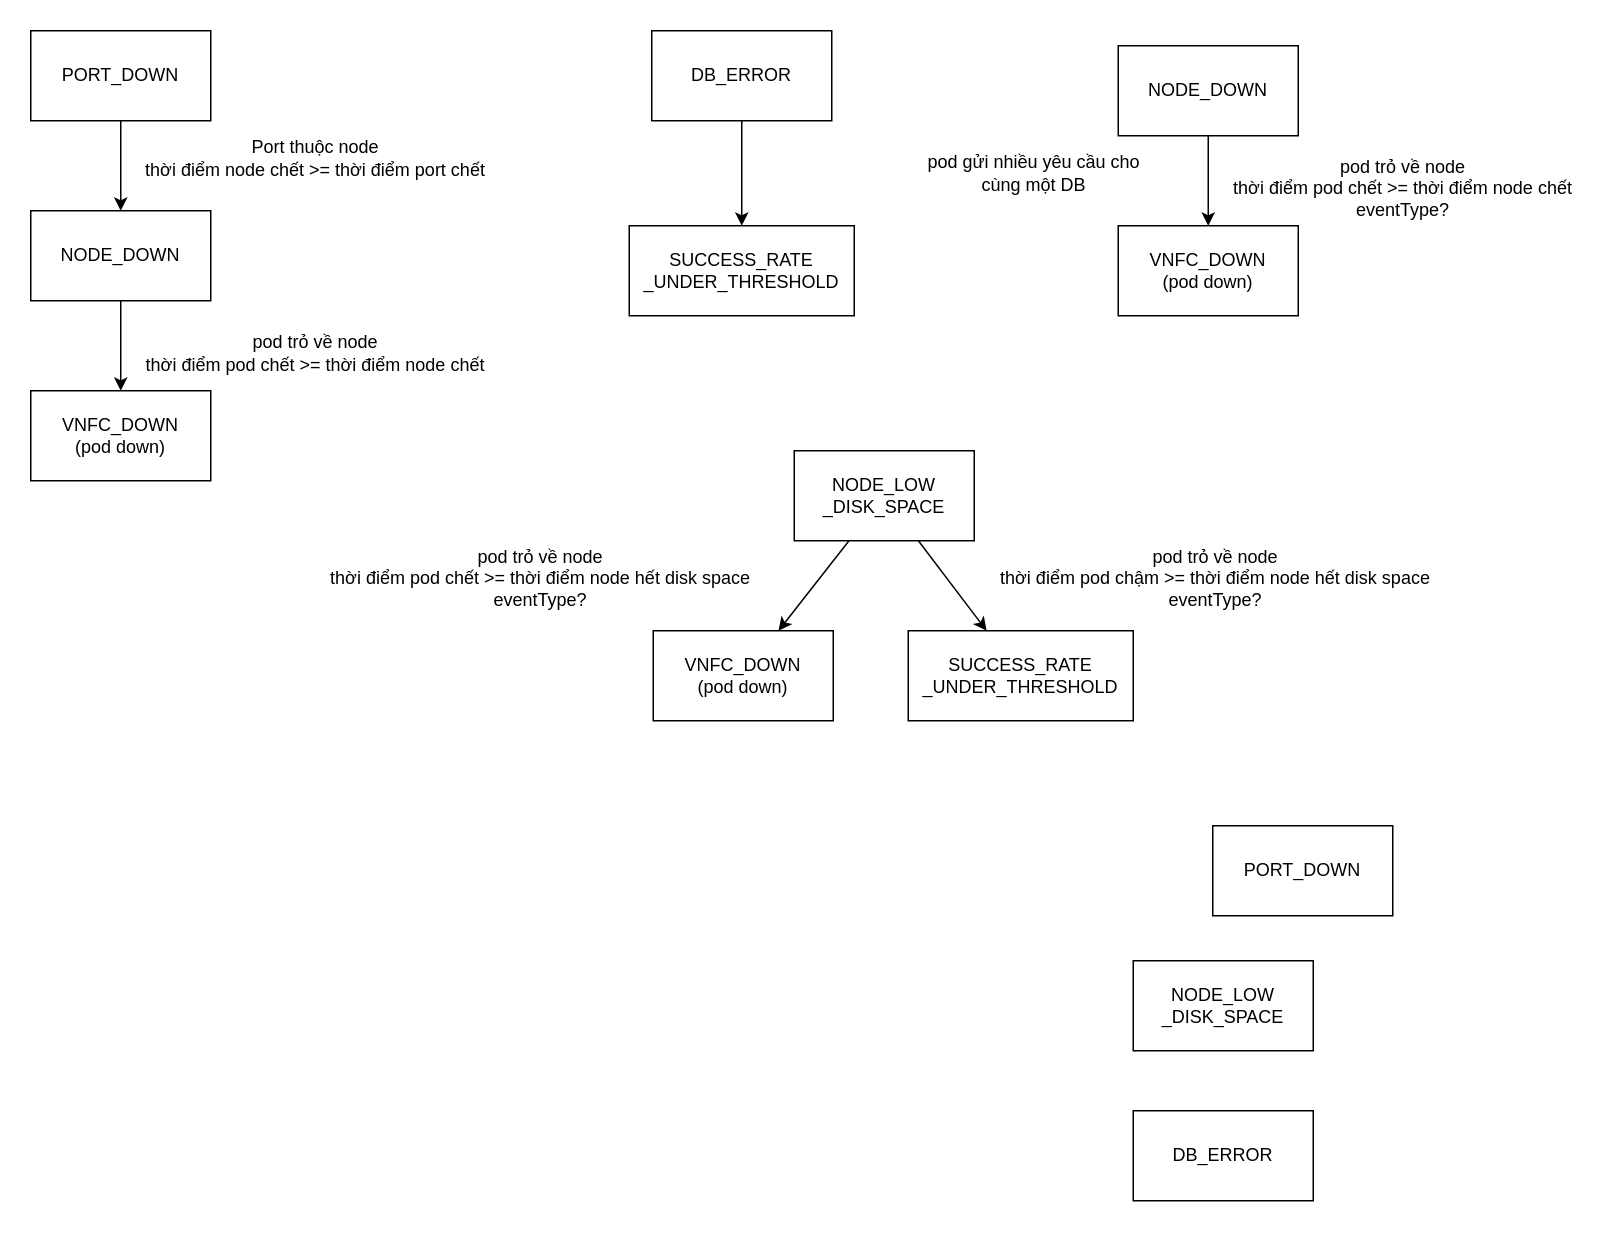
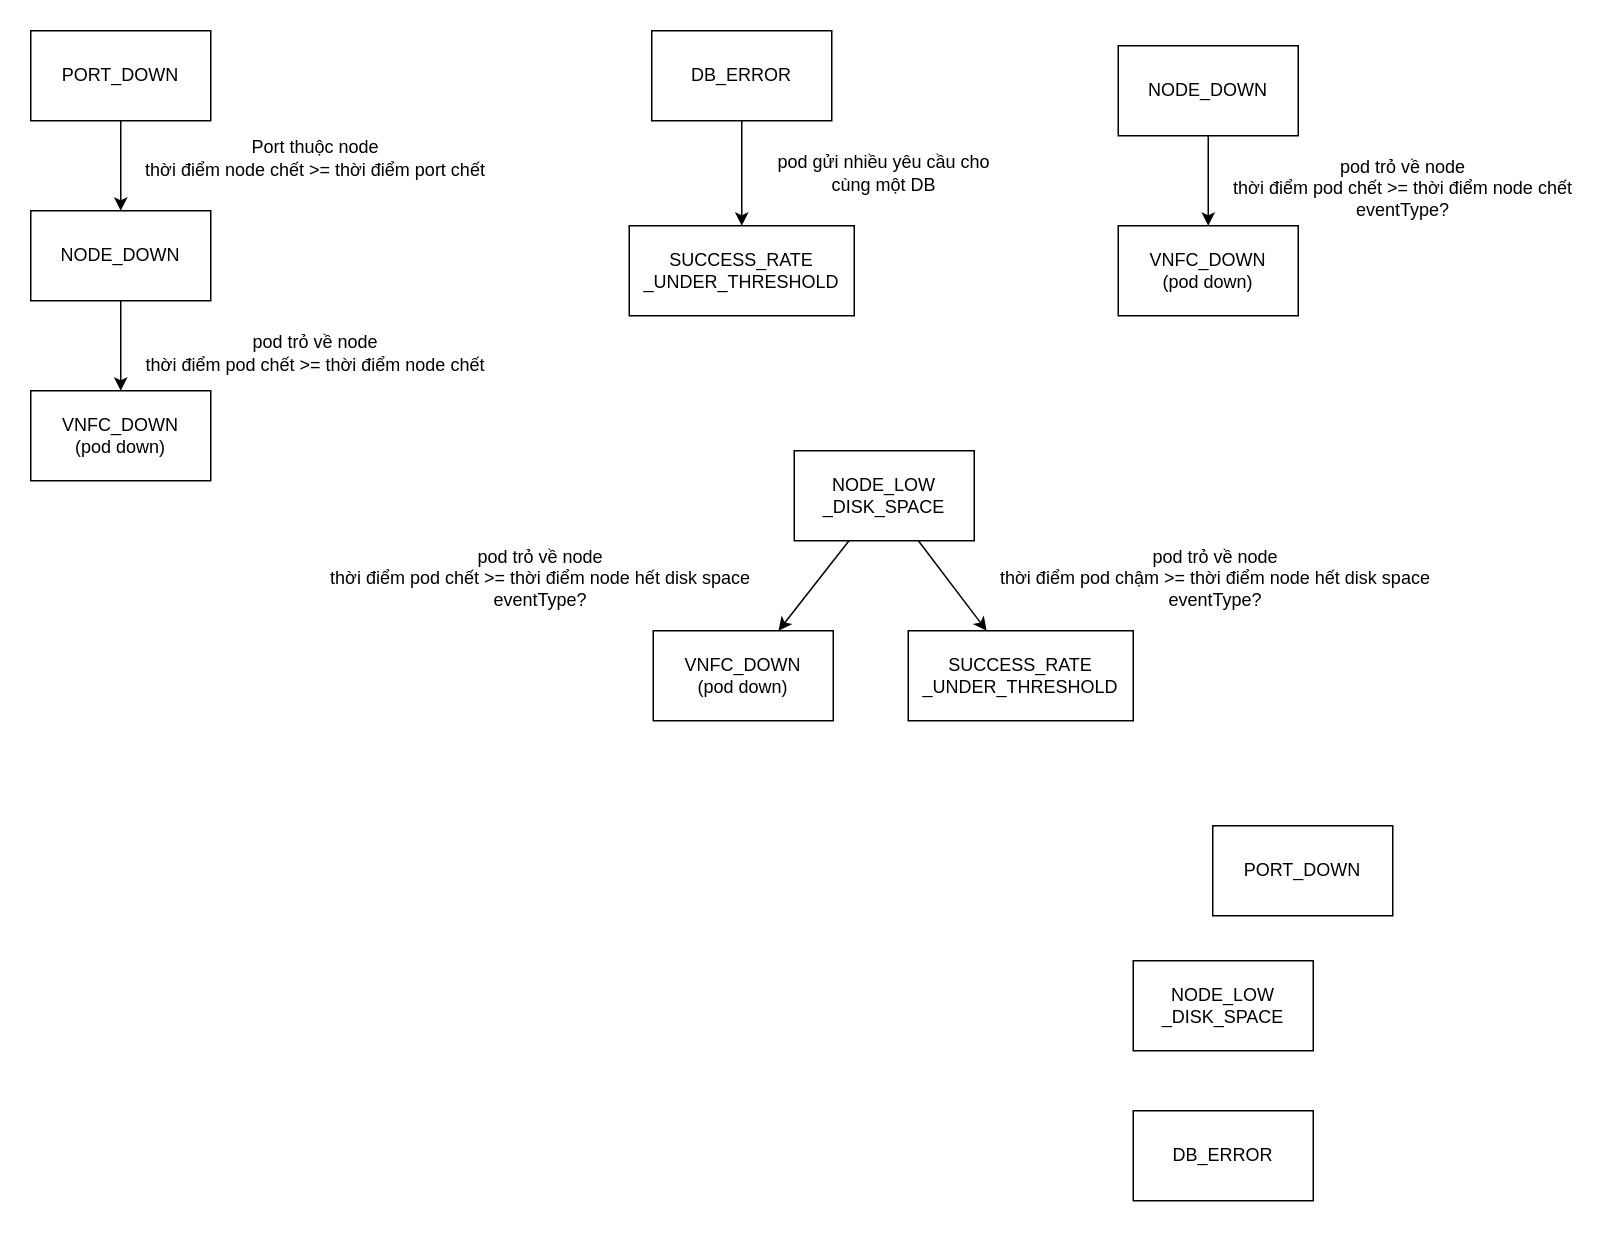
(1034, 173) -> (884, 173)
